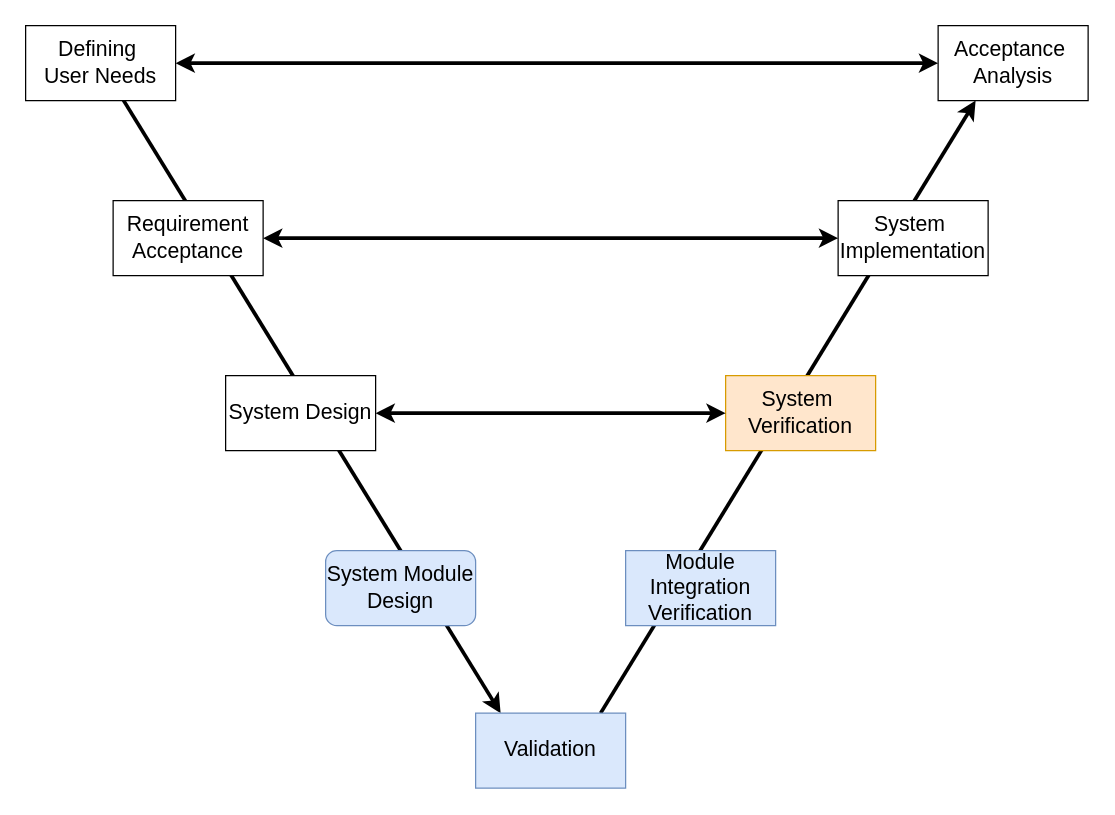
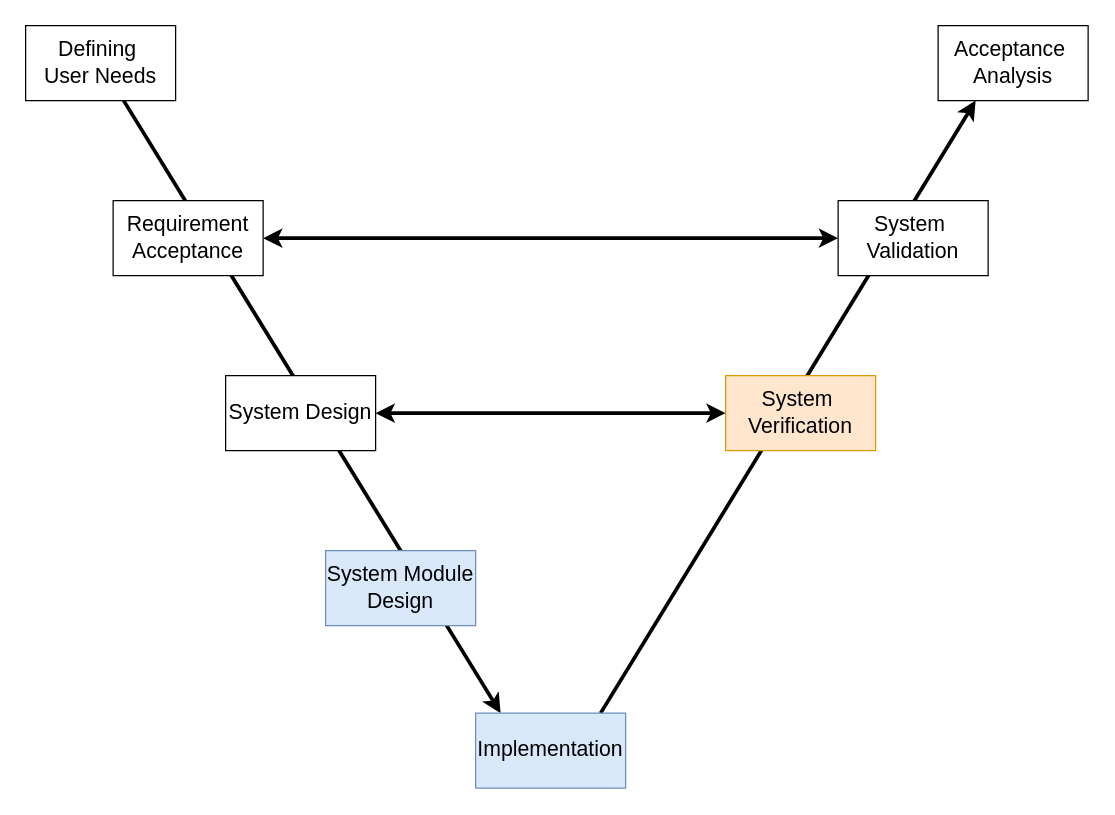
(556, 63) -> none
(913, 238) -> (913, 238)
(401, 588) -> (401, 588)
(701, 588) -> none
(551, 751) -> (551, 751)
